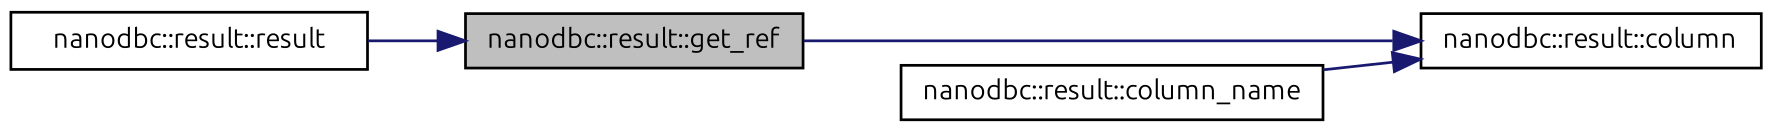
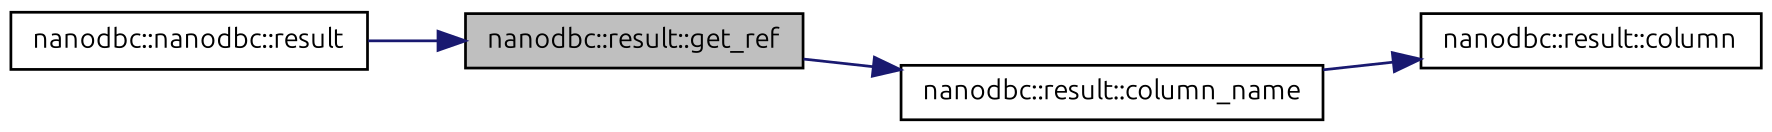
(189, 41) -> (189, 41)
(1098, 41) -> (838, 63)
